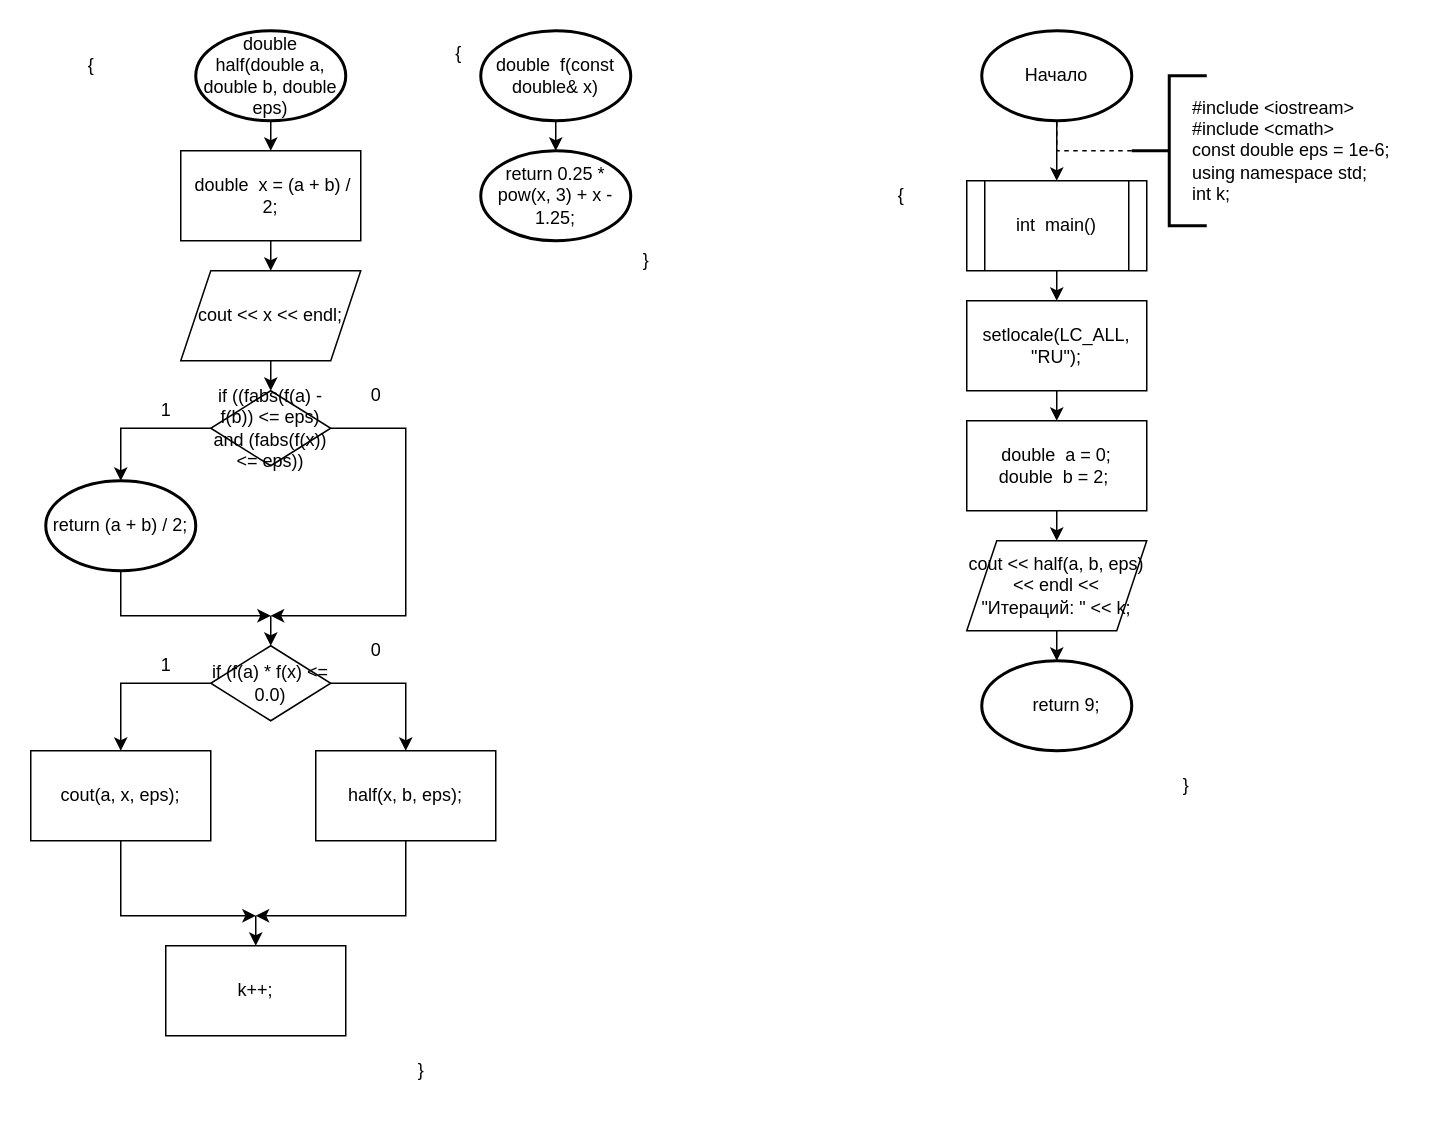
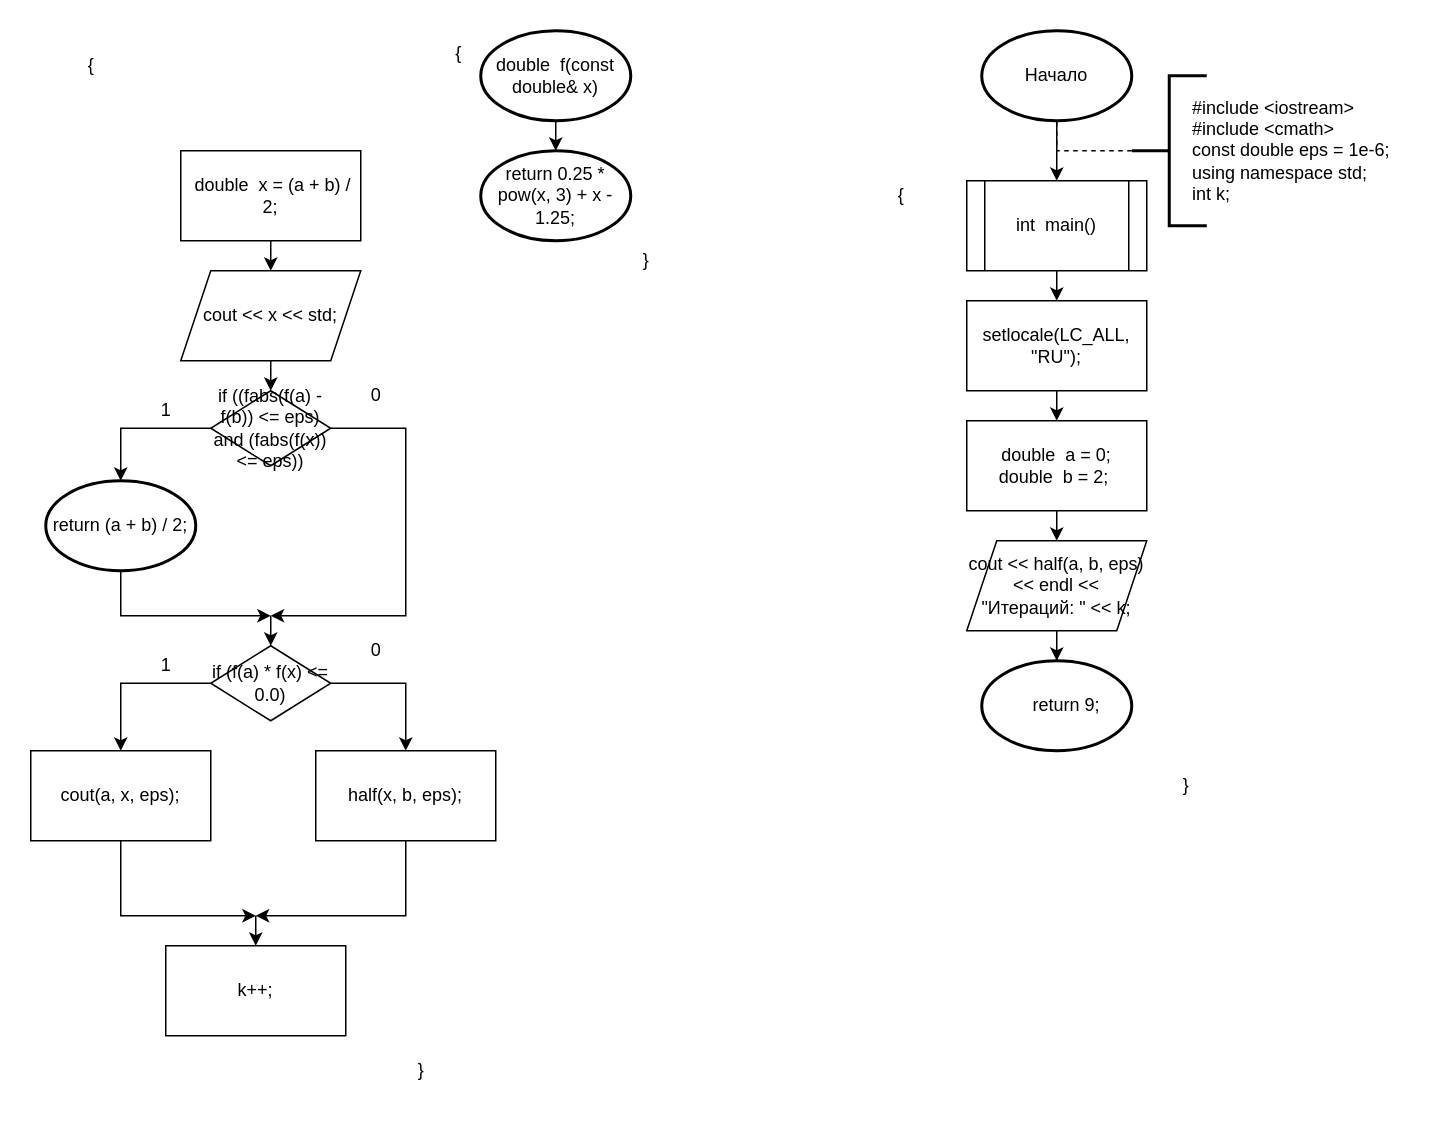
(271, 76) -> none
(271, 131) -> none
(271, 316) -> (271, 316)
